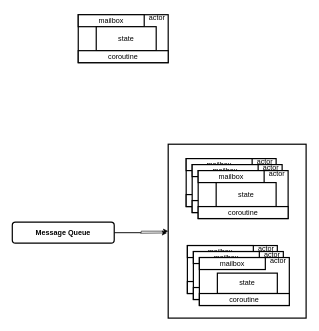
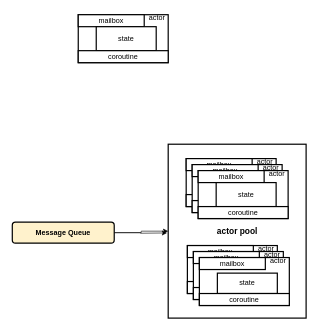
none -> (237, 231)
(63, 233) -> (63, 233)
